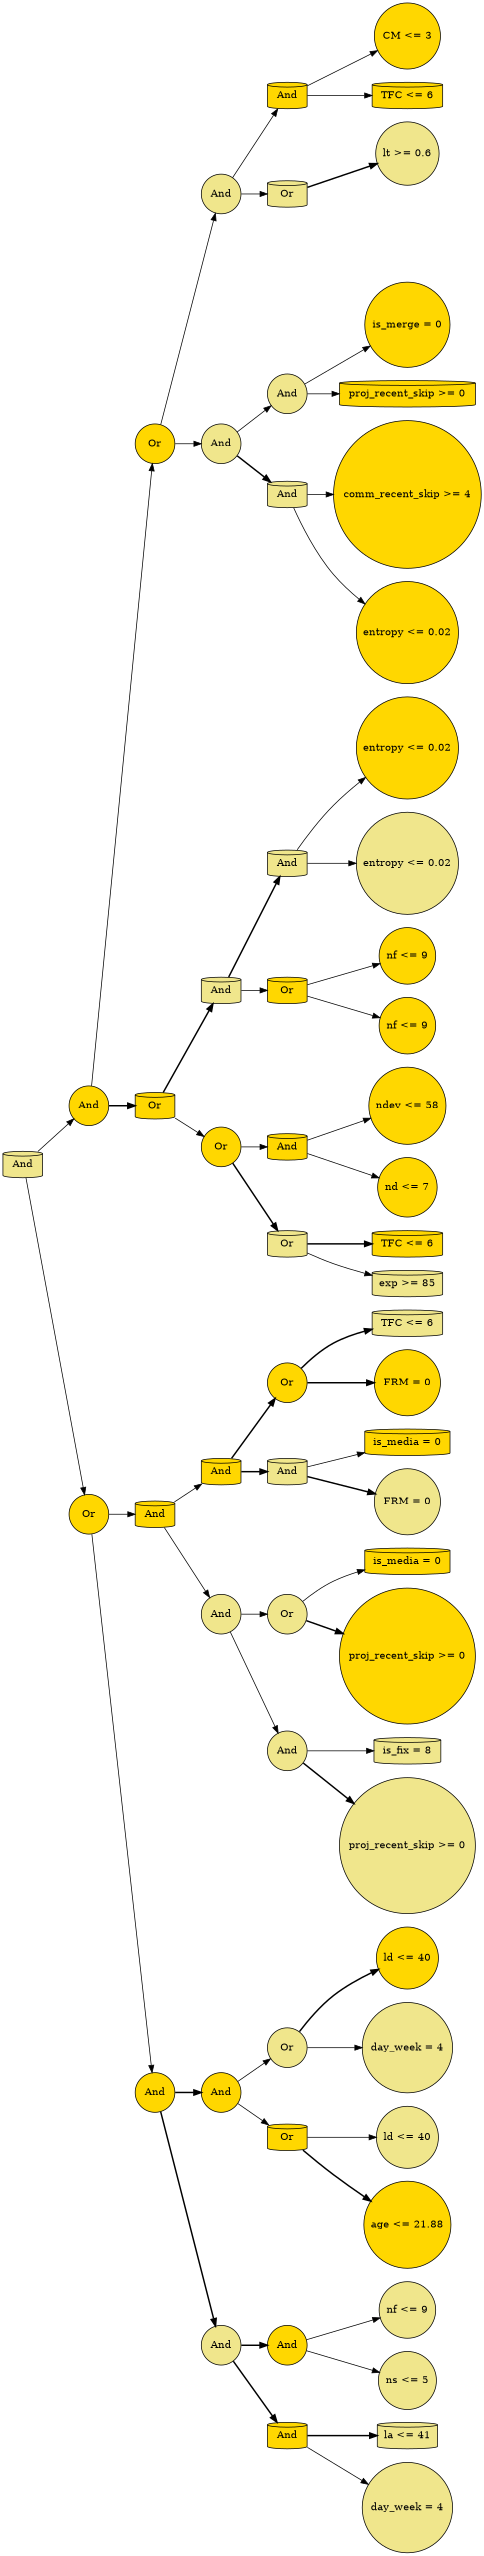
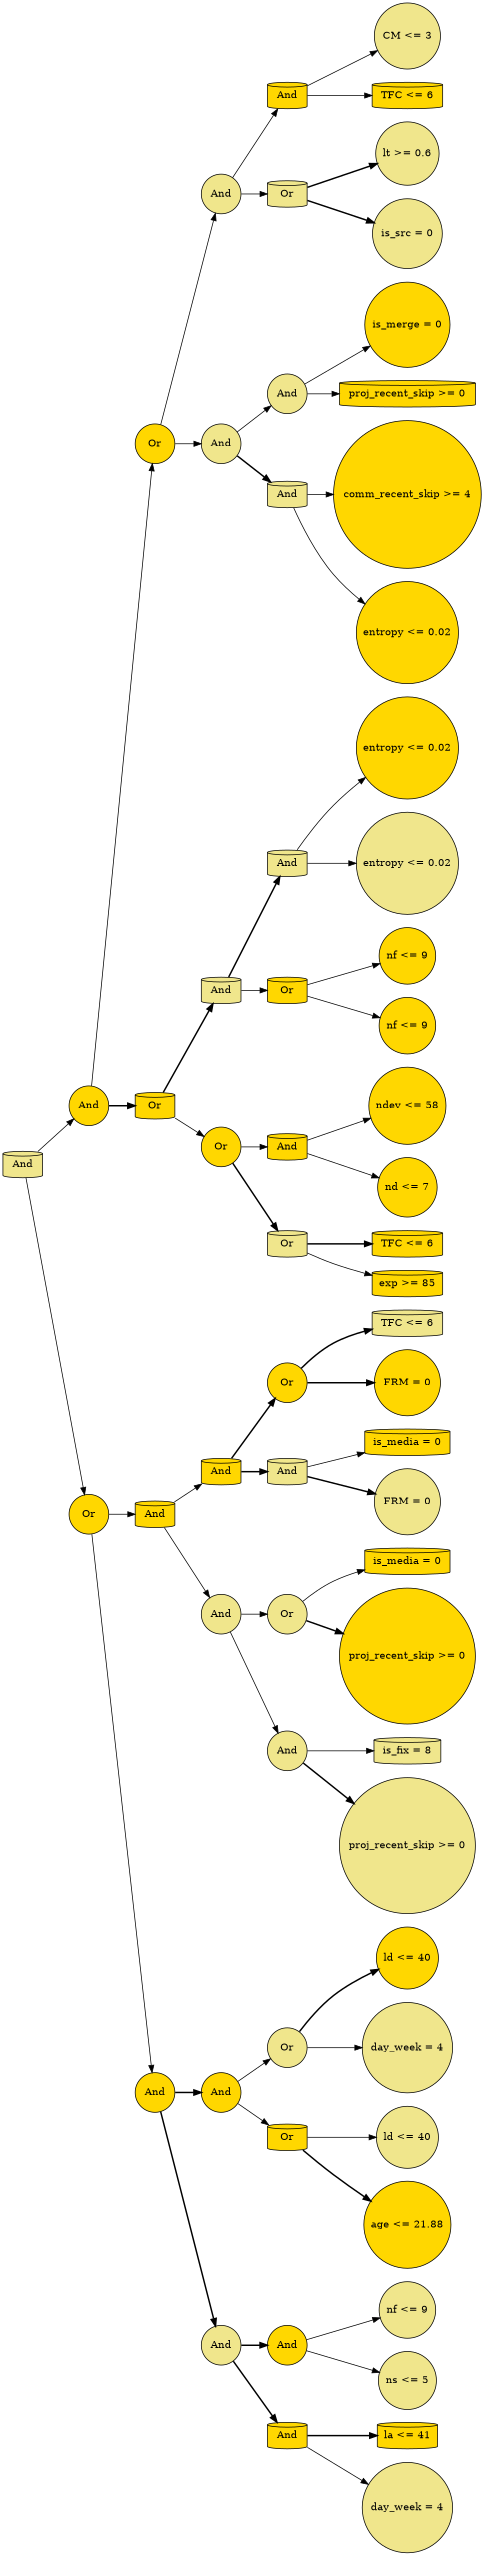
(407, 36) -> (407, 36)
none -> (407, 234)
(407, 1284) -> (407, 1284)
(407, 2436) -> (407, 2436)
